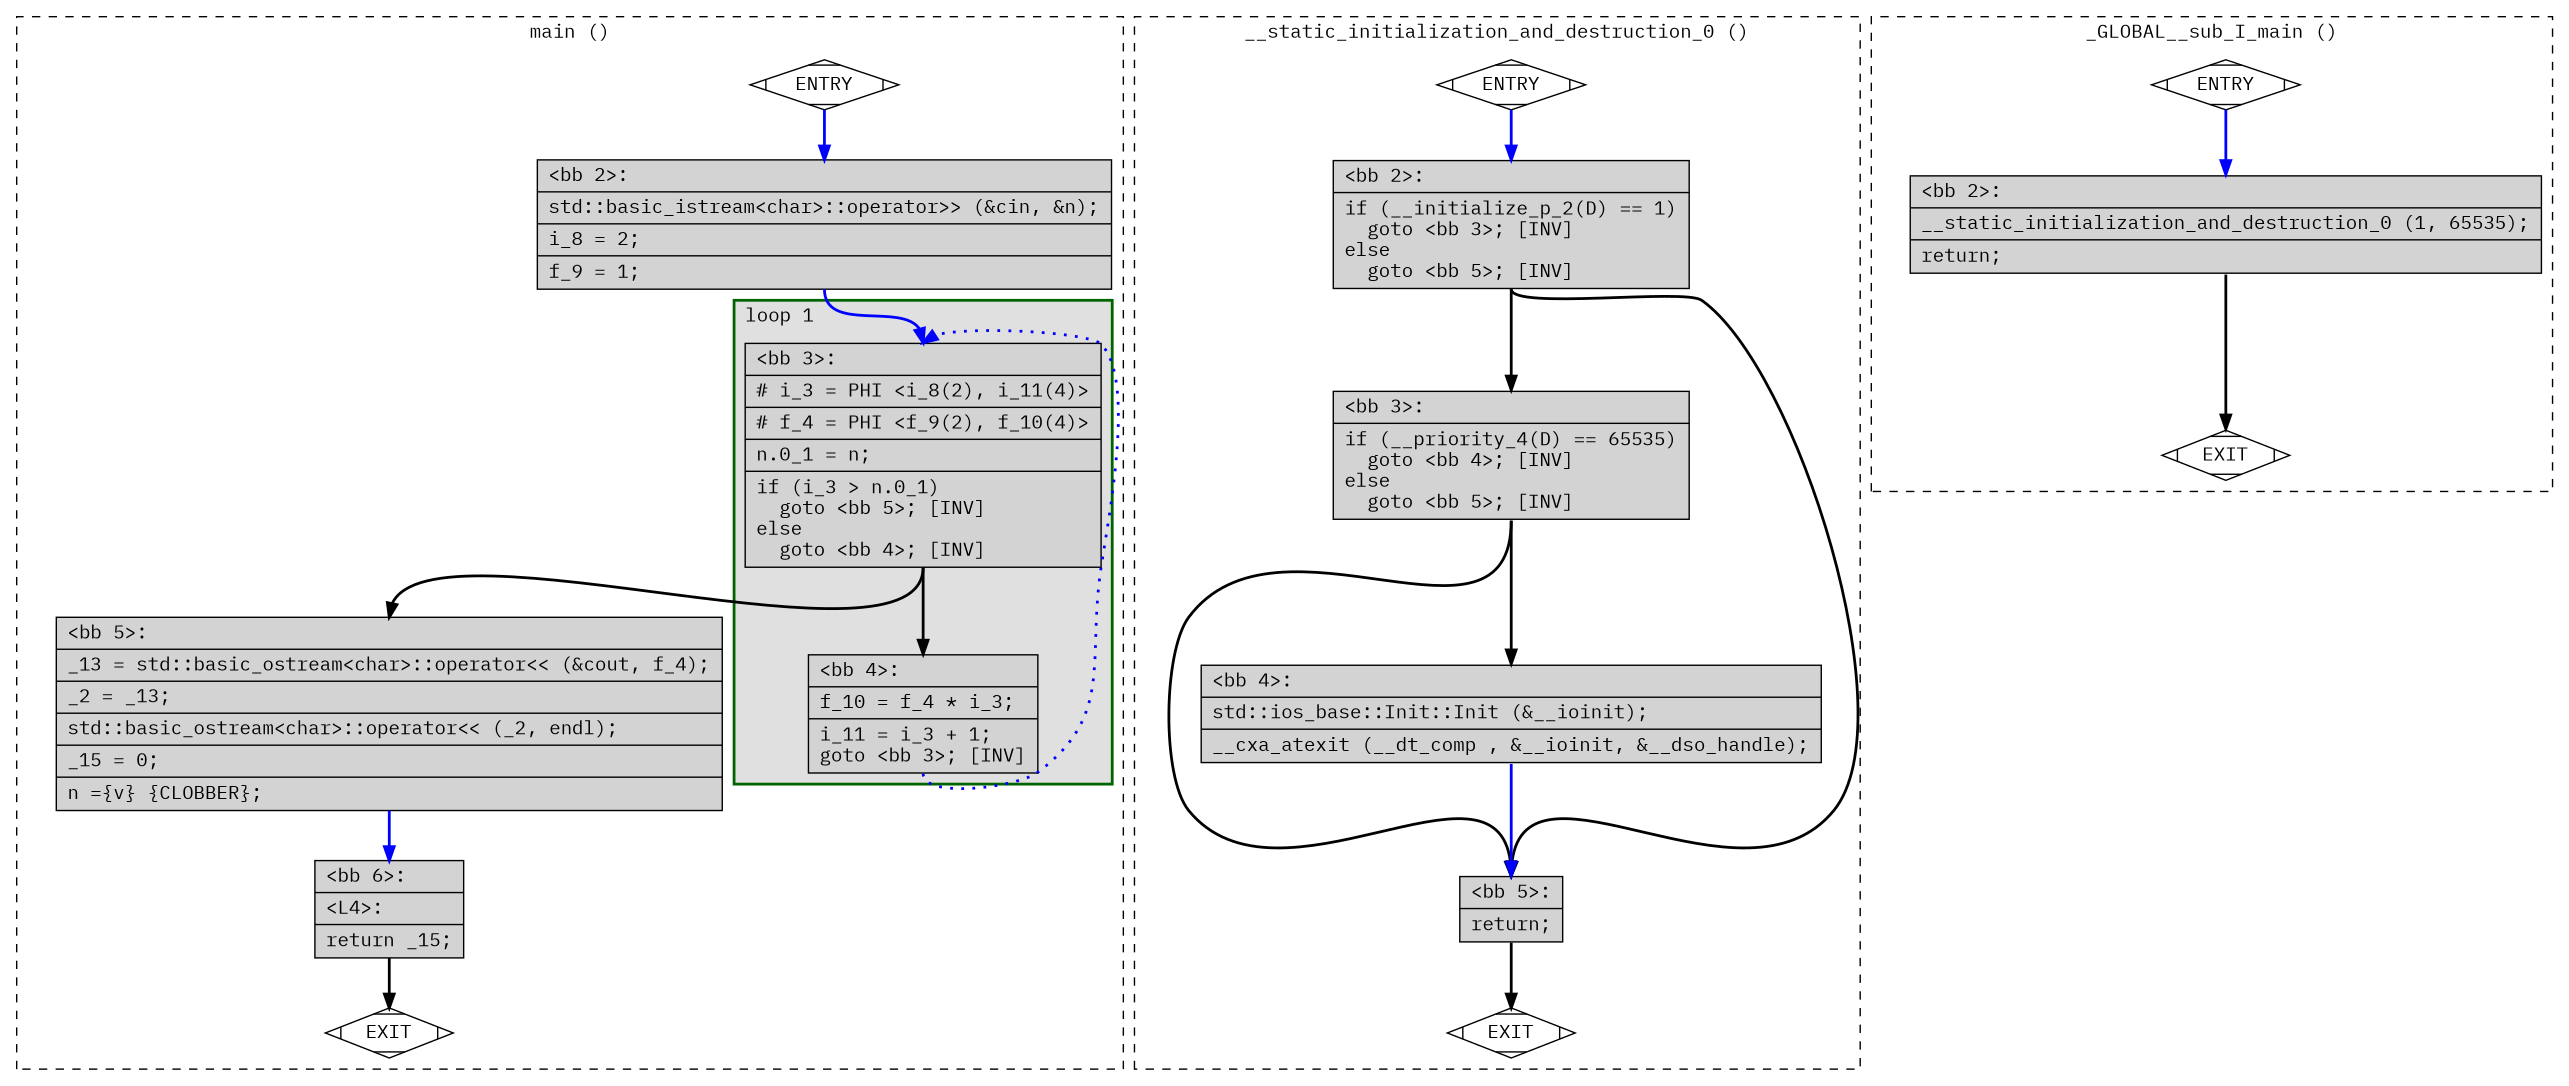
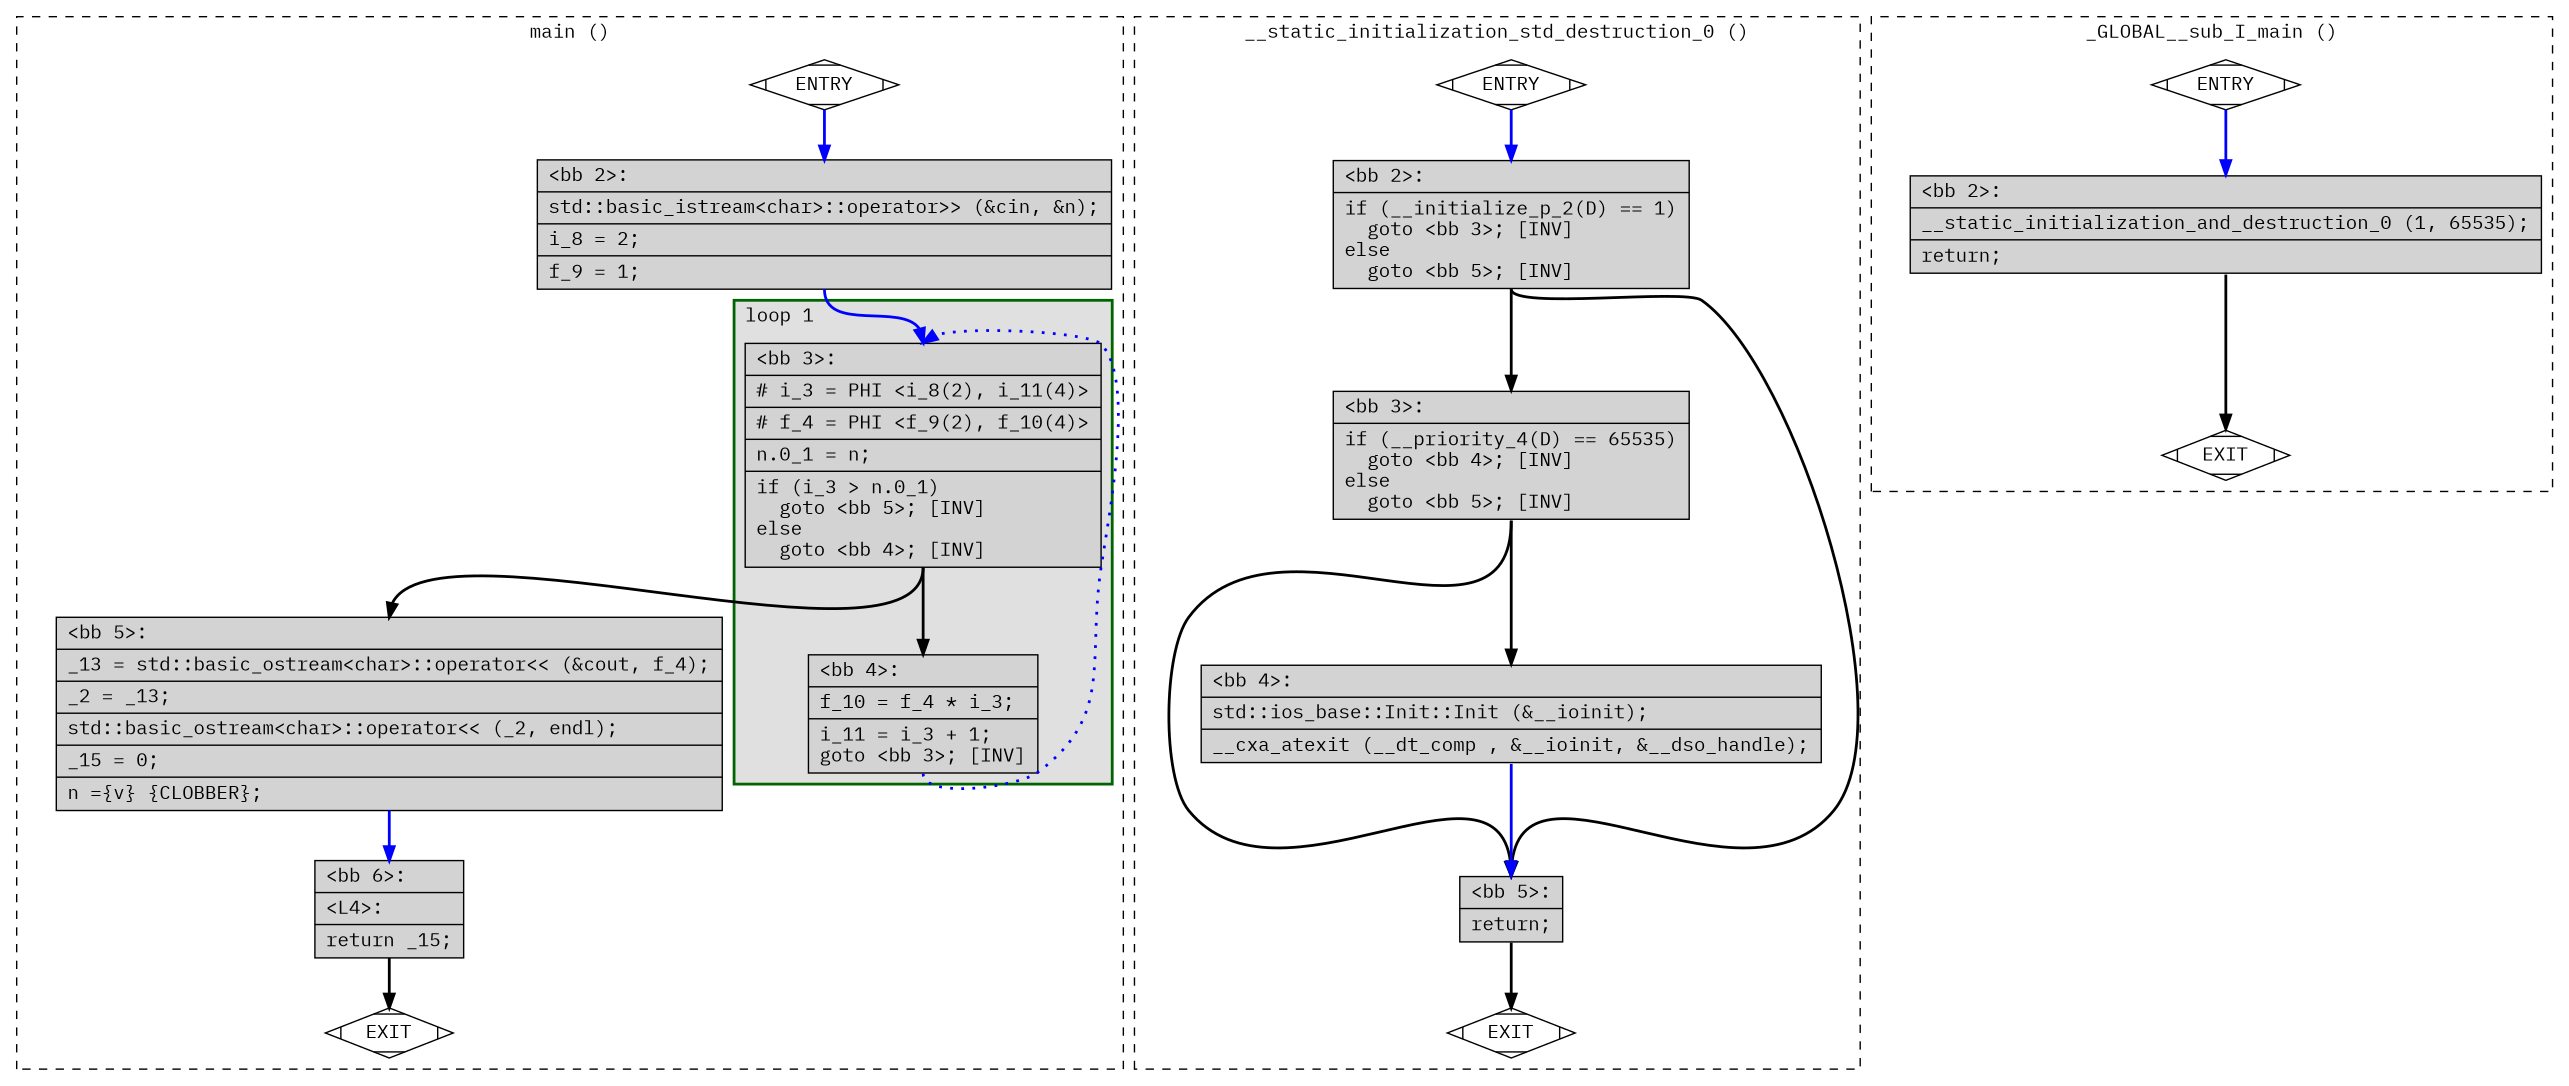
(1497, 33) -> (1497, 33)
